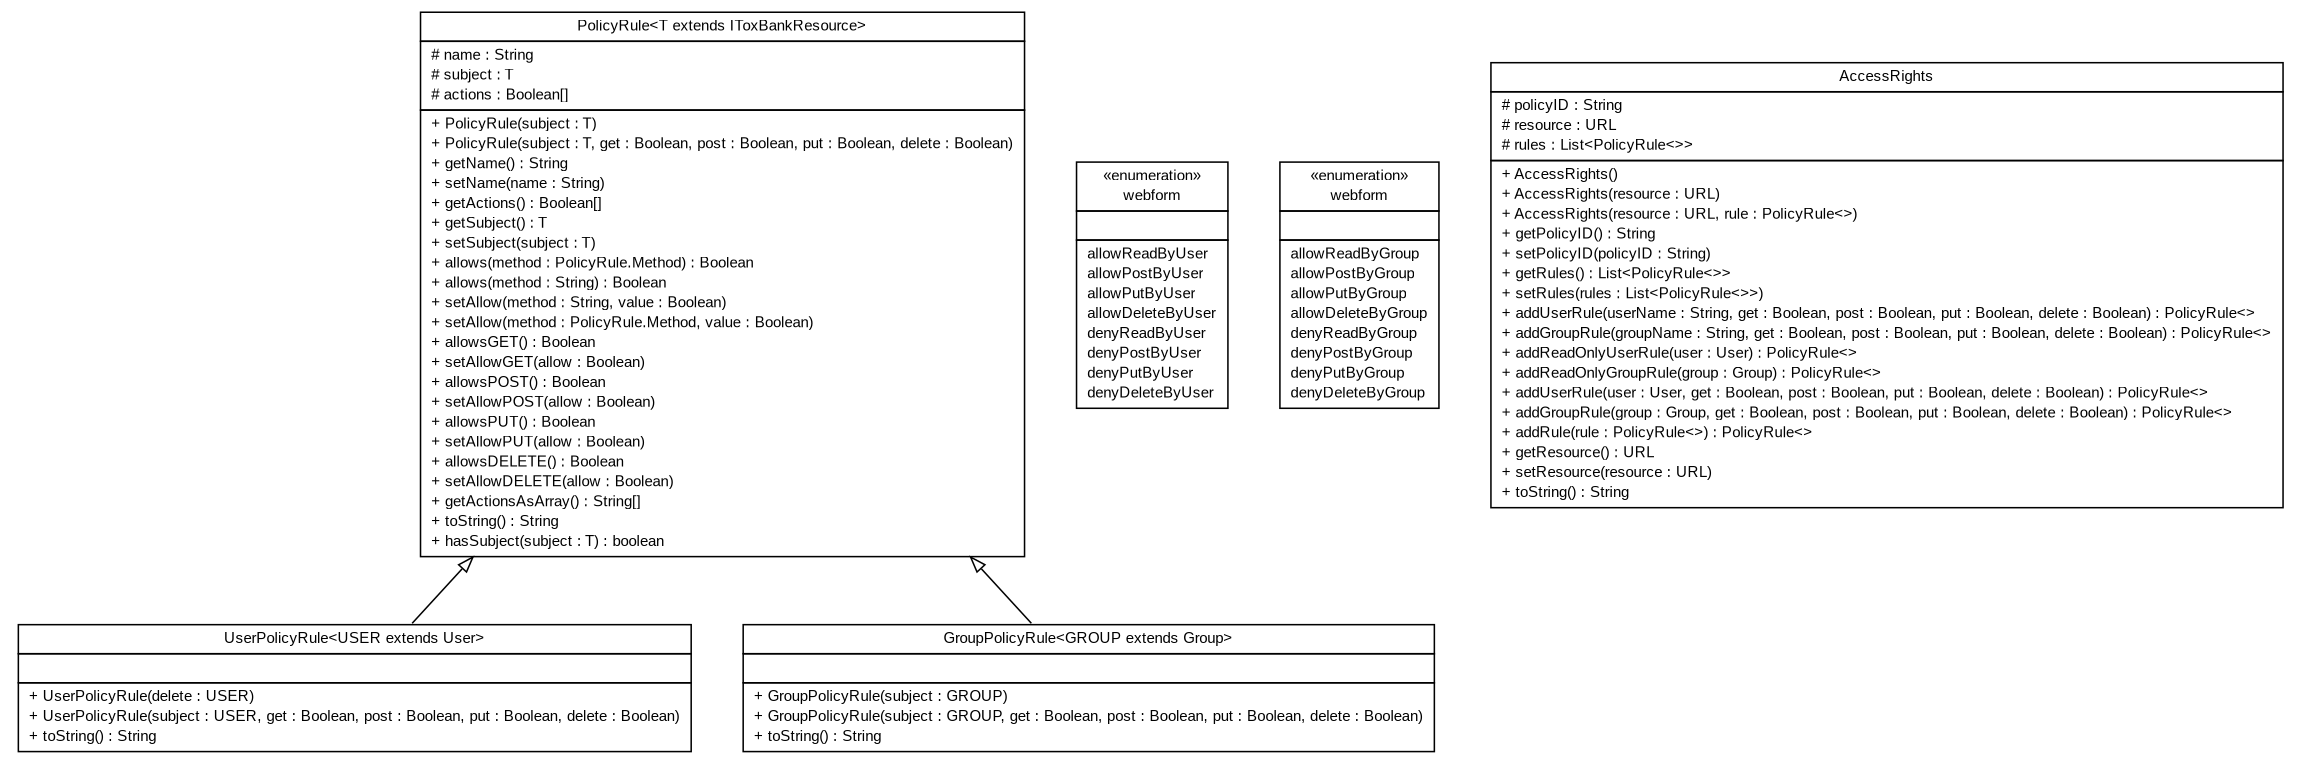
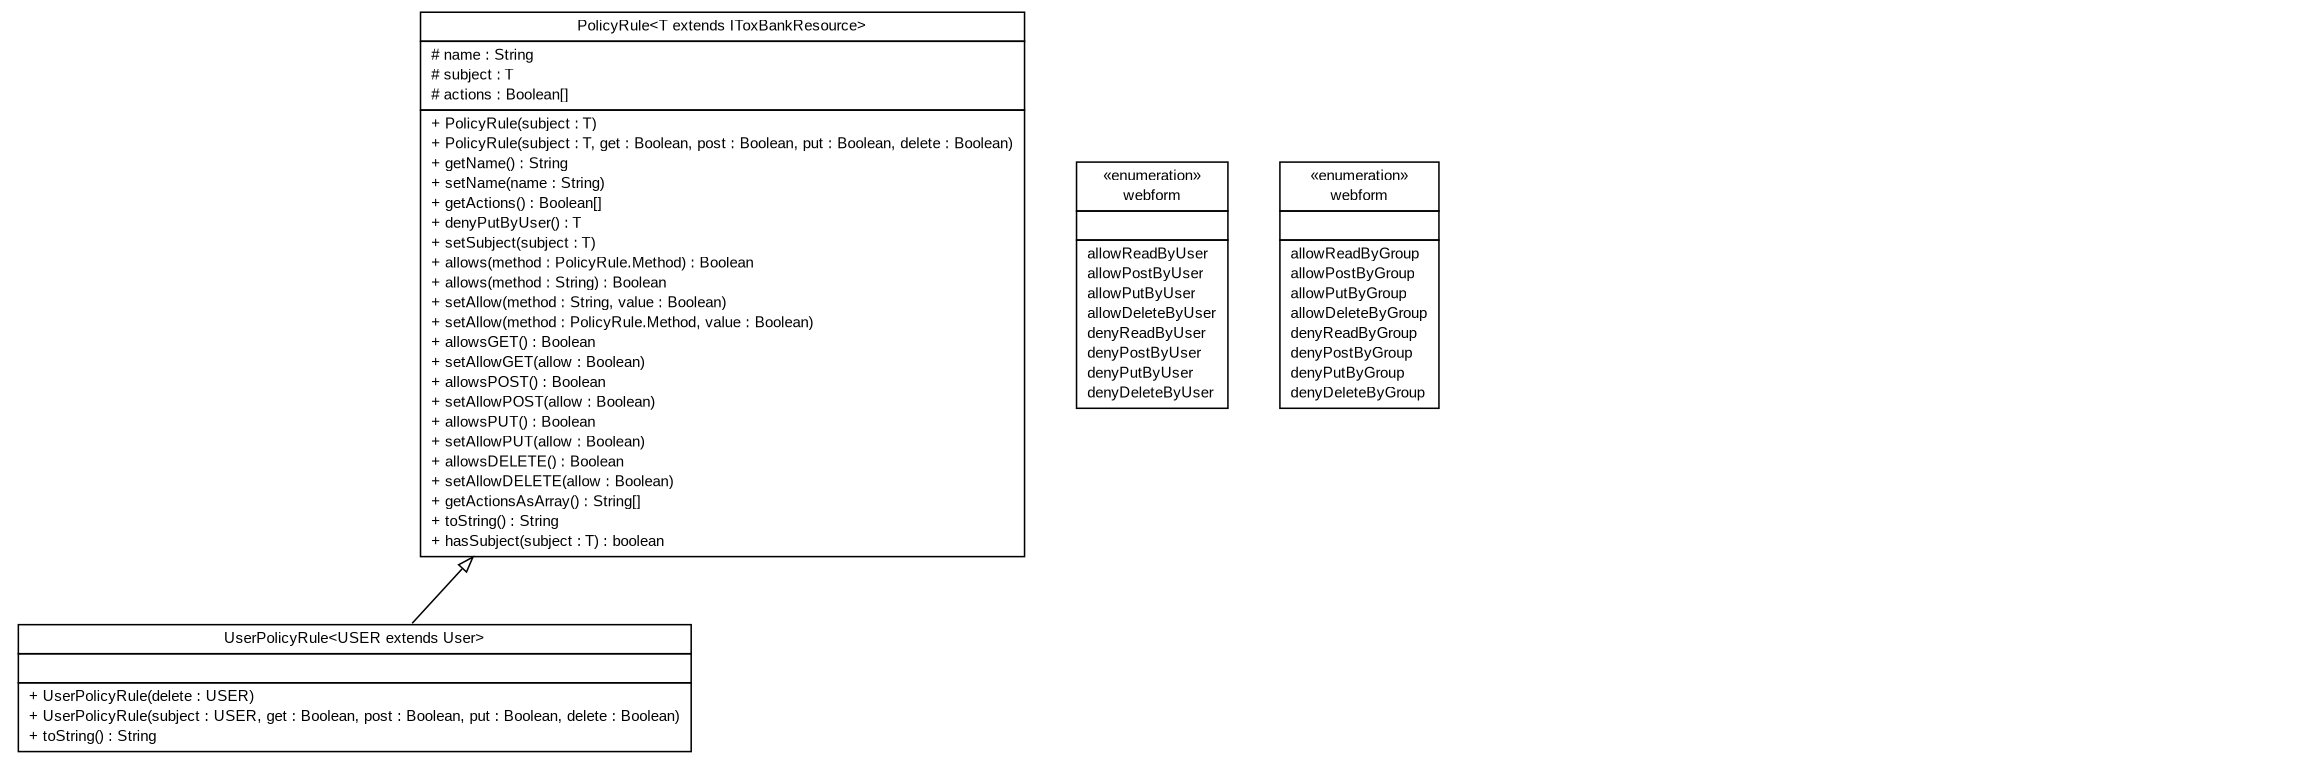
(489, 223) -> (507, 223)
(1887, 284) -> none
(1089, 687) -> none
